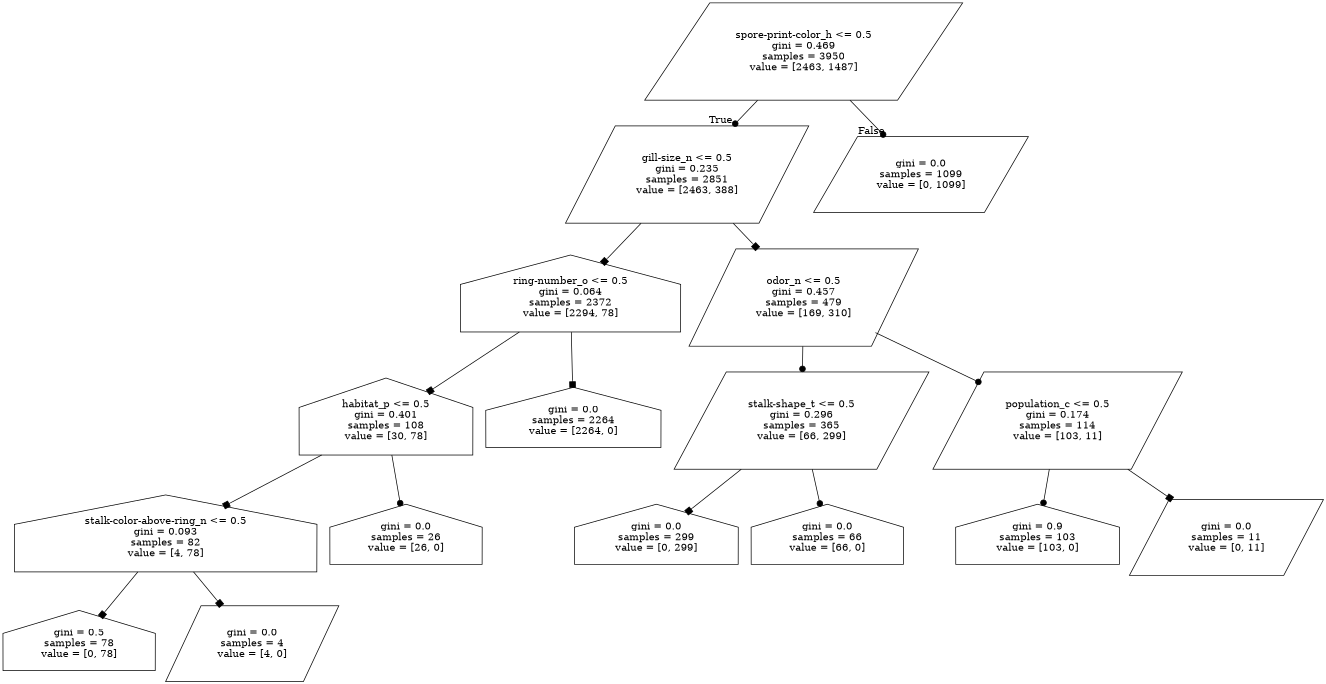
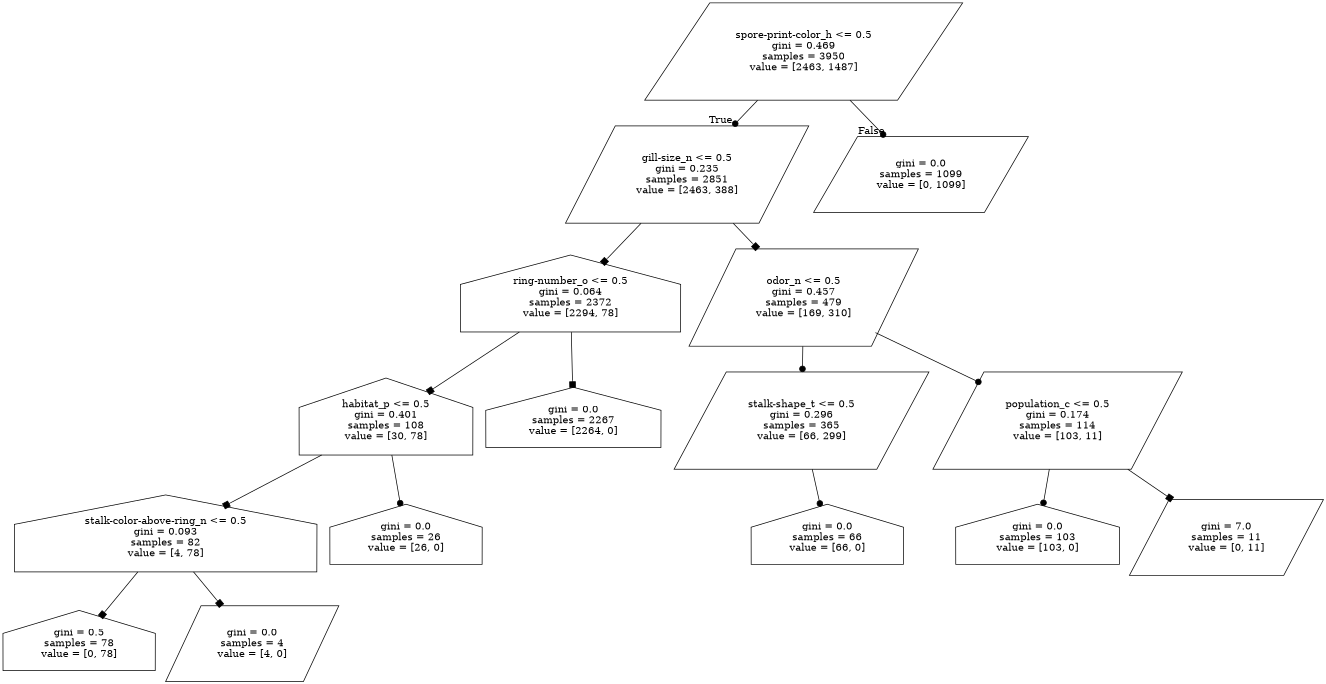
(573, 421) -> (573, 421)
(656, 537) -> none
(1038, 537) -> (1038, 537)
(1226, 537) -> (1226, 537)
